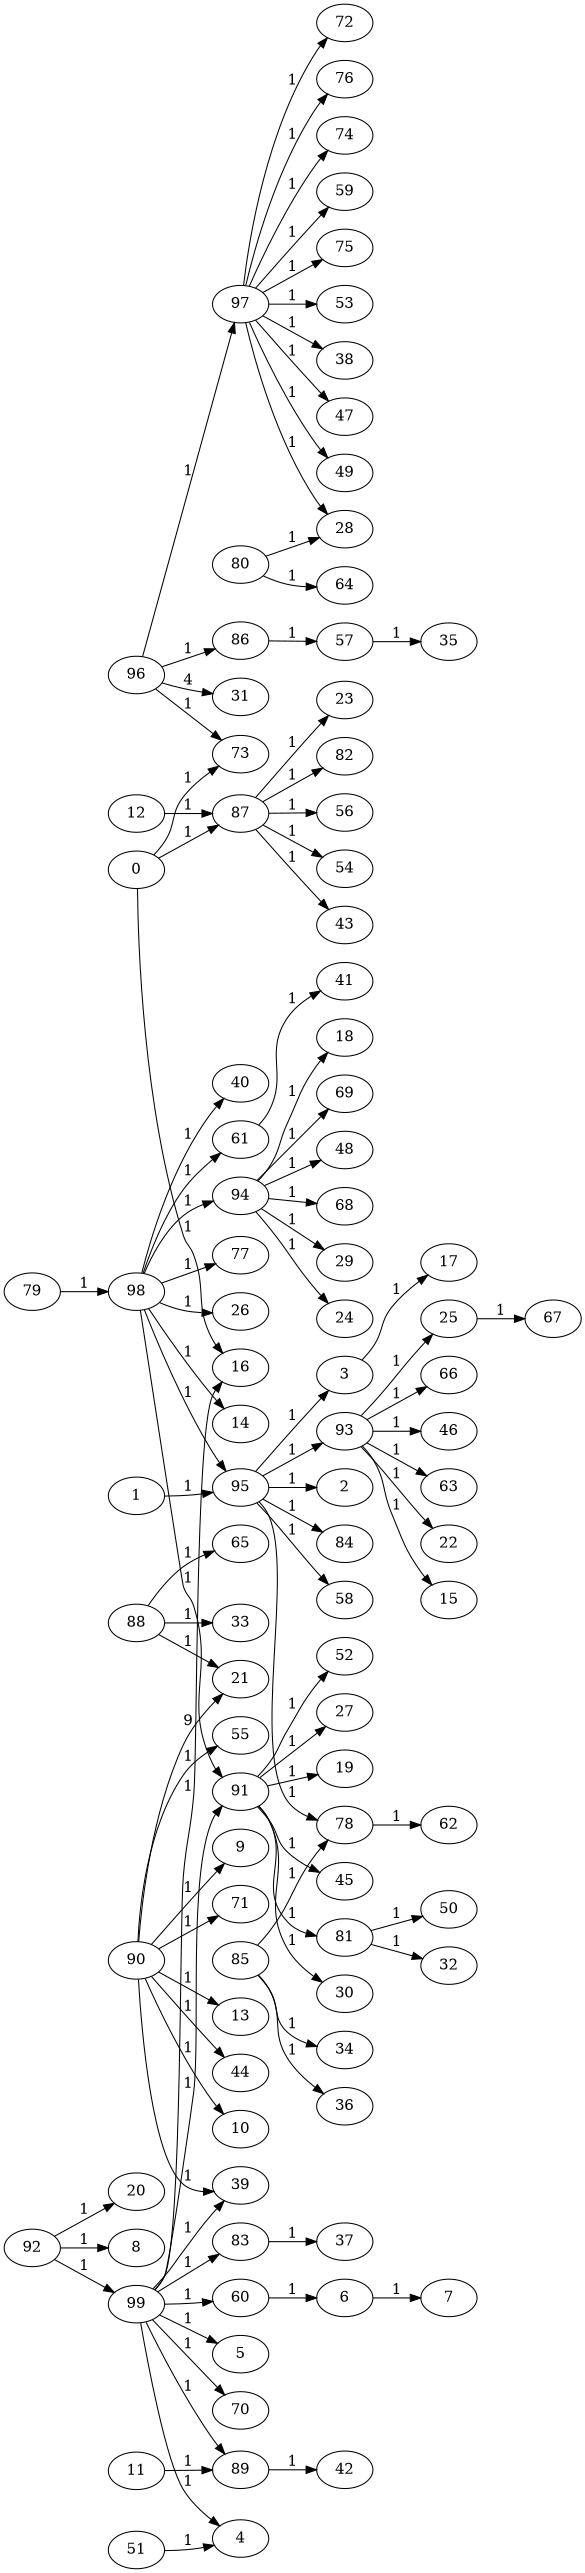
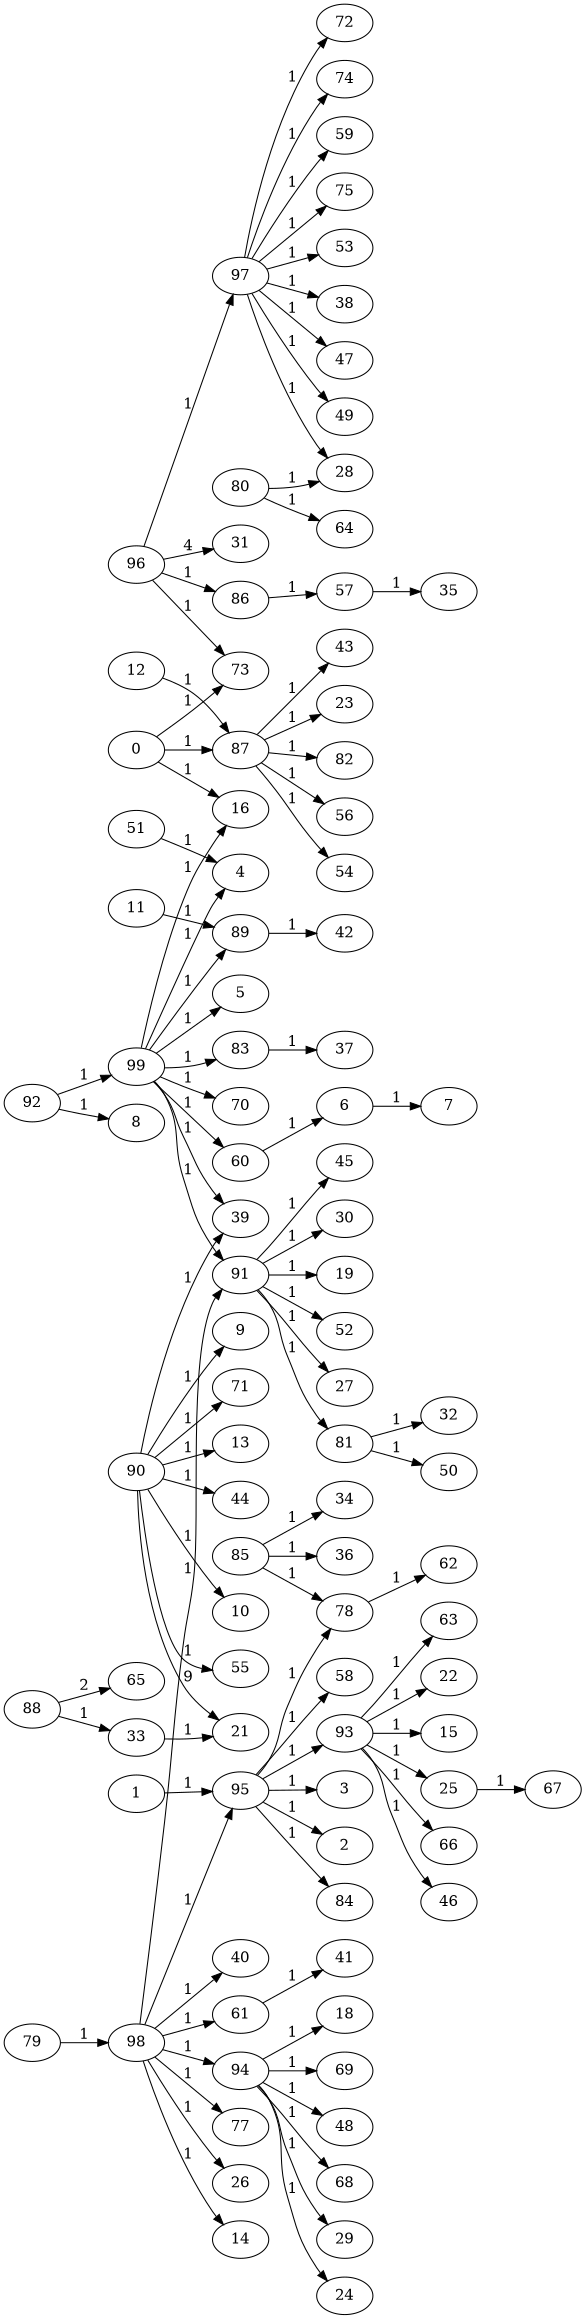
(345, 79) -> none
(449, 1262) -> none
(189, 1554) -> (84, 1686)
(184, 1649) -> (184, 1739)
(136, 2192) -> none
